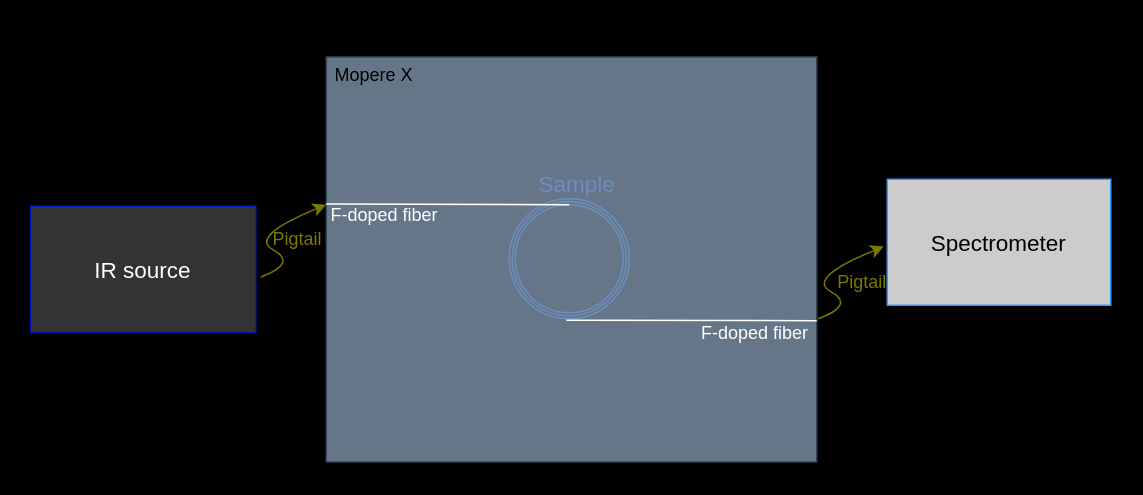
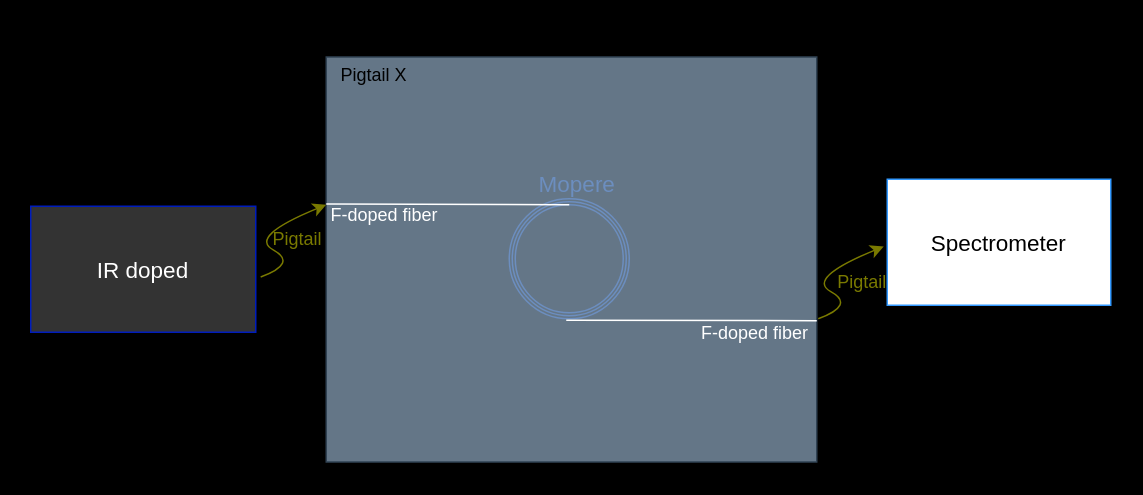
(374, 76) -> (374, 76)
(578, 184) -> (578, 184)
(999, 242) -> (999, 242)
(143, 269) -> (143, 269)
